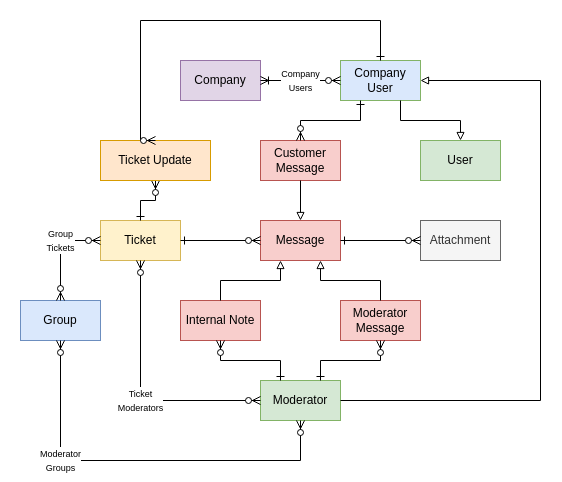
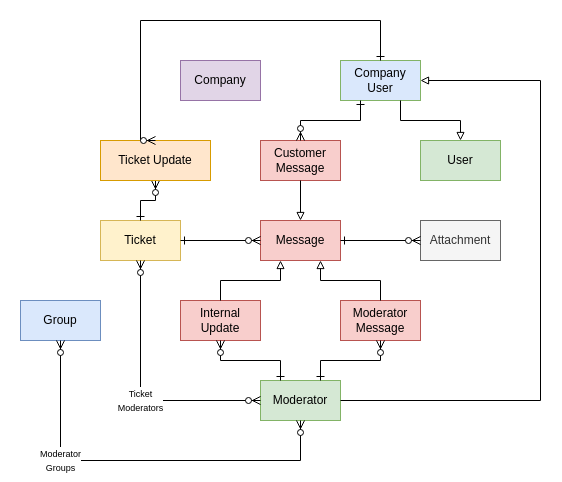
(327, 81) -> none
(61, 273) -> none
(221, 321) -> (221, 321)
